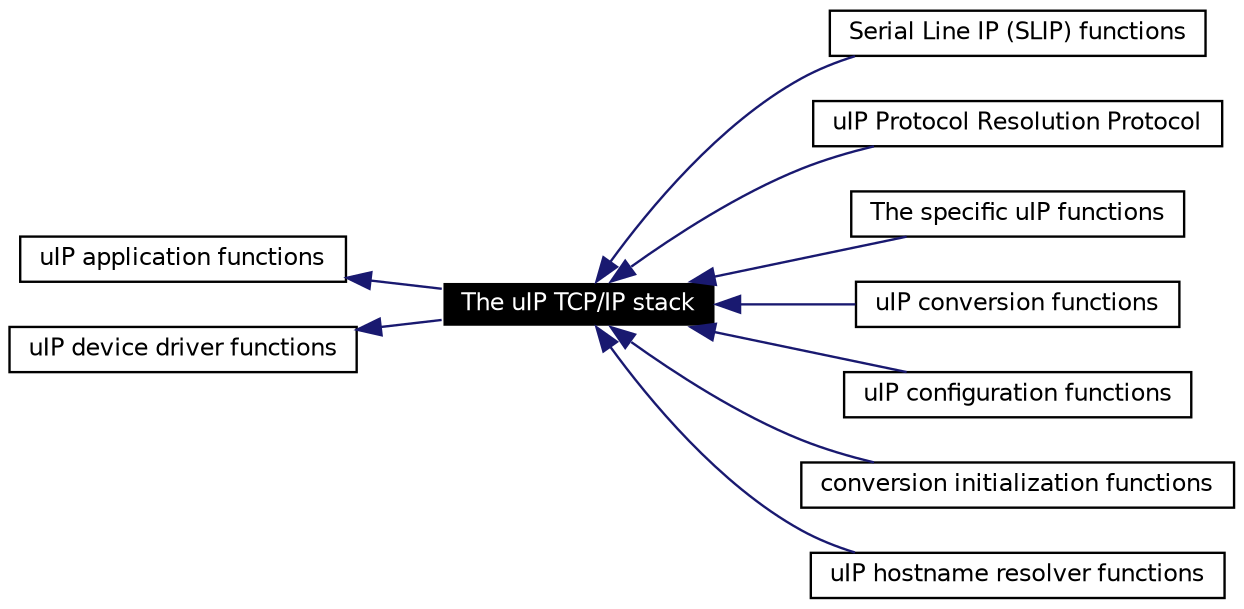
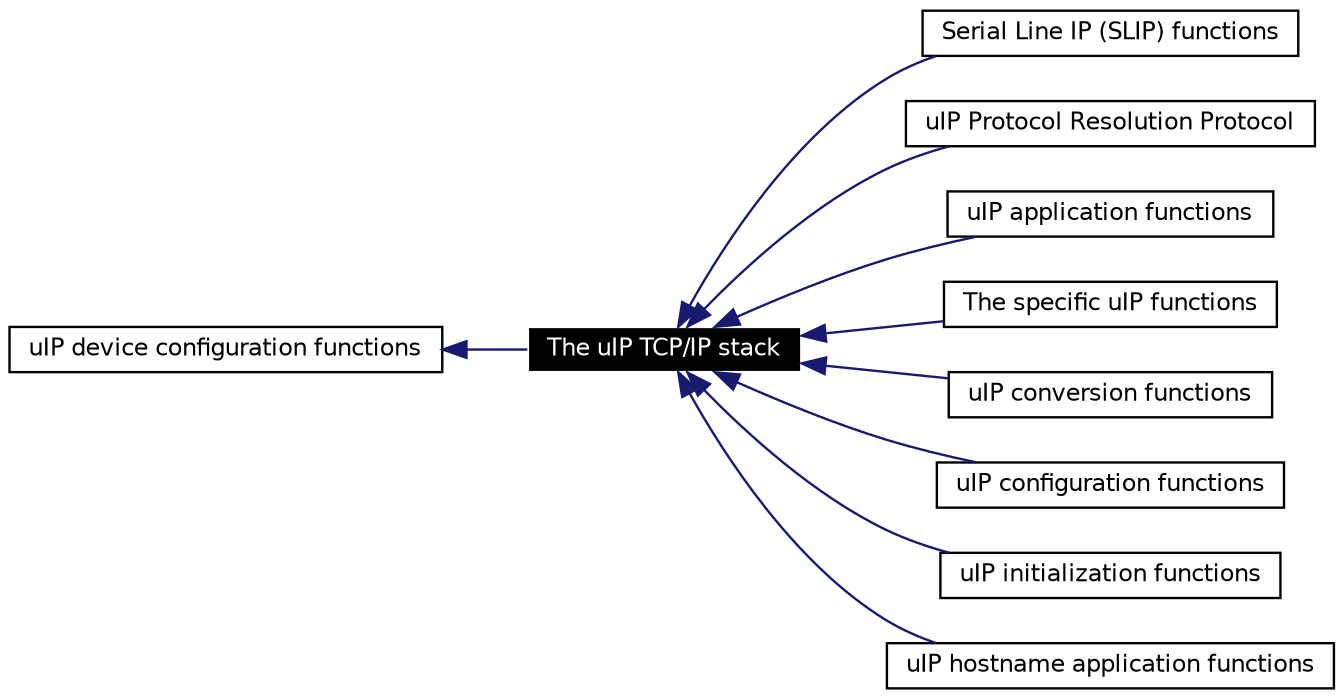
(406, 285) -> (854, 270)
(183, 350) -> (226, 350)
(1018, 485) -> (1110, 575)
(1018, 575) -> (1110, 666)
